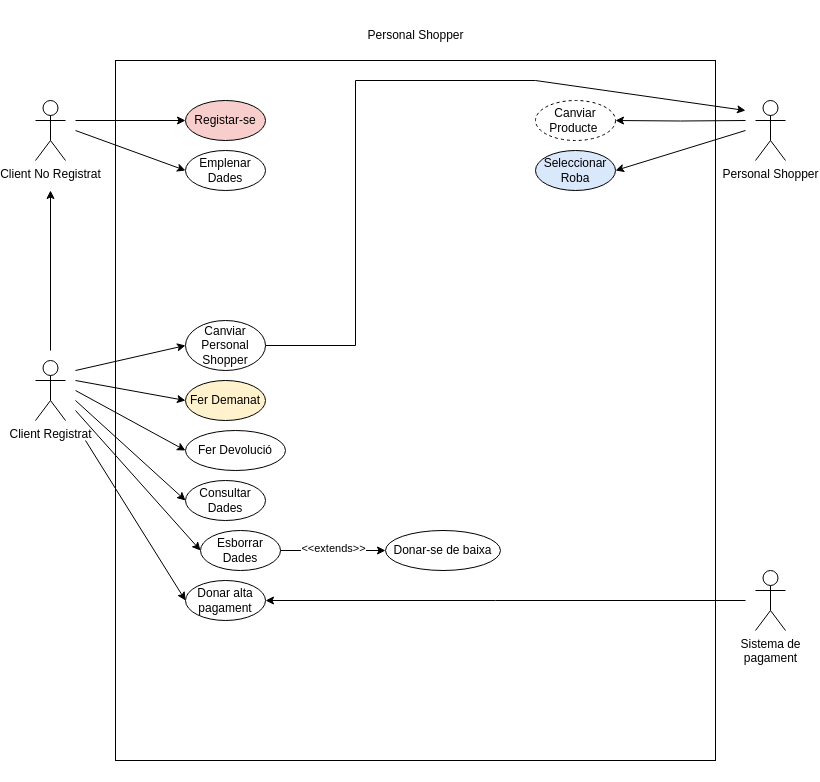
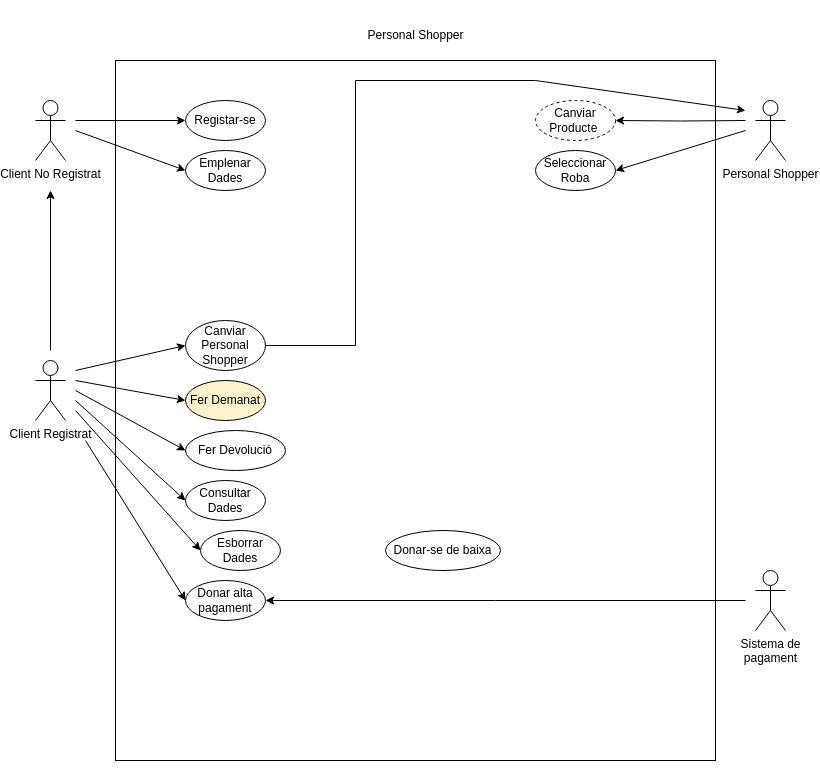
(226, 121) -> (226, 121)
(576, 171) -> (576, 171)
(330, 551) -> none
